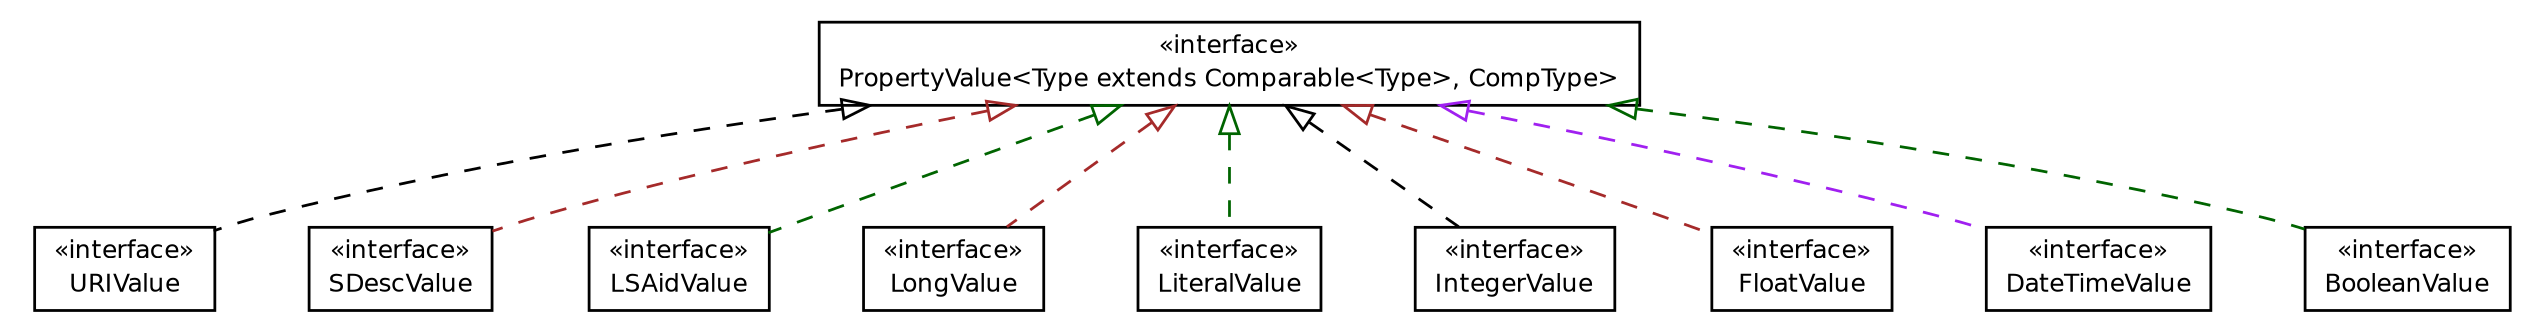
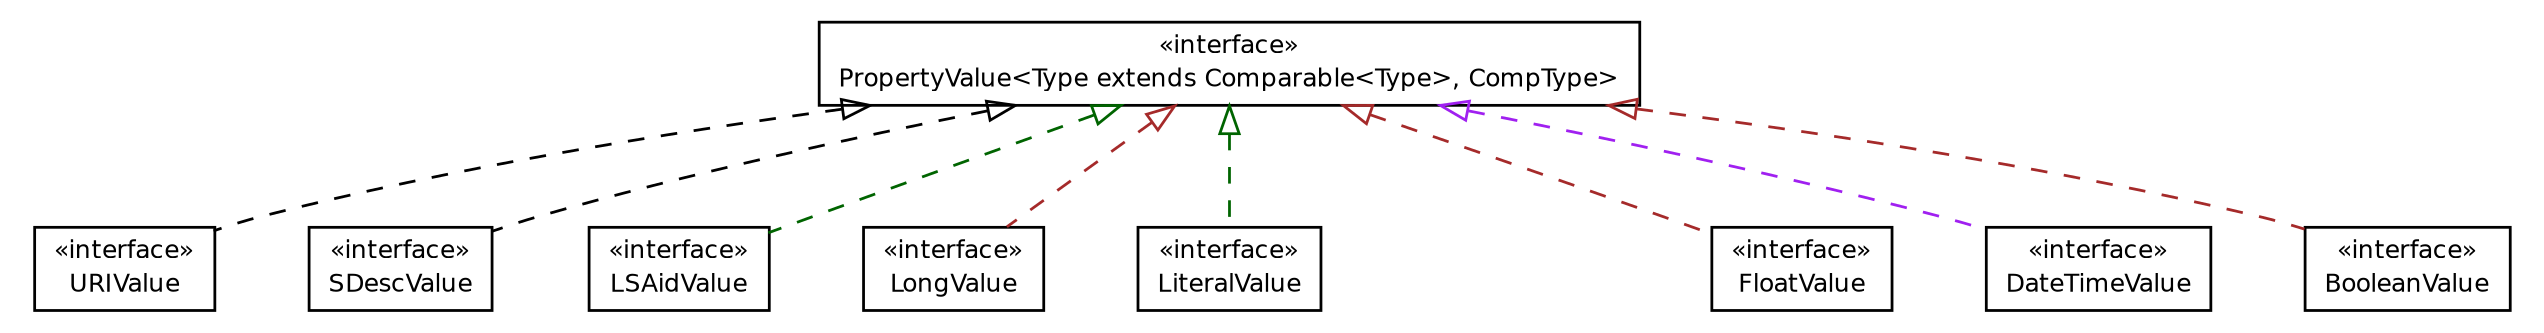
(1972, 159) -> (1972, 159)
(738, 165) -> (738, 165)
(1515, 269) -> none
